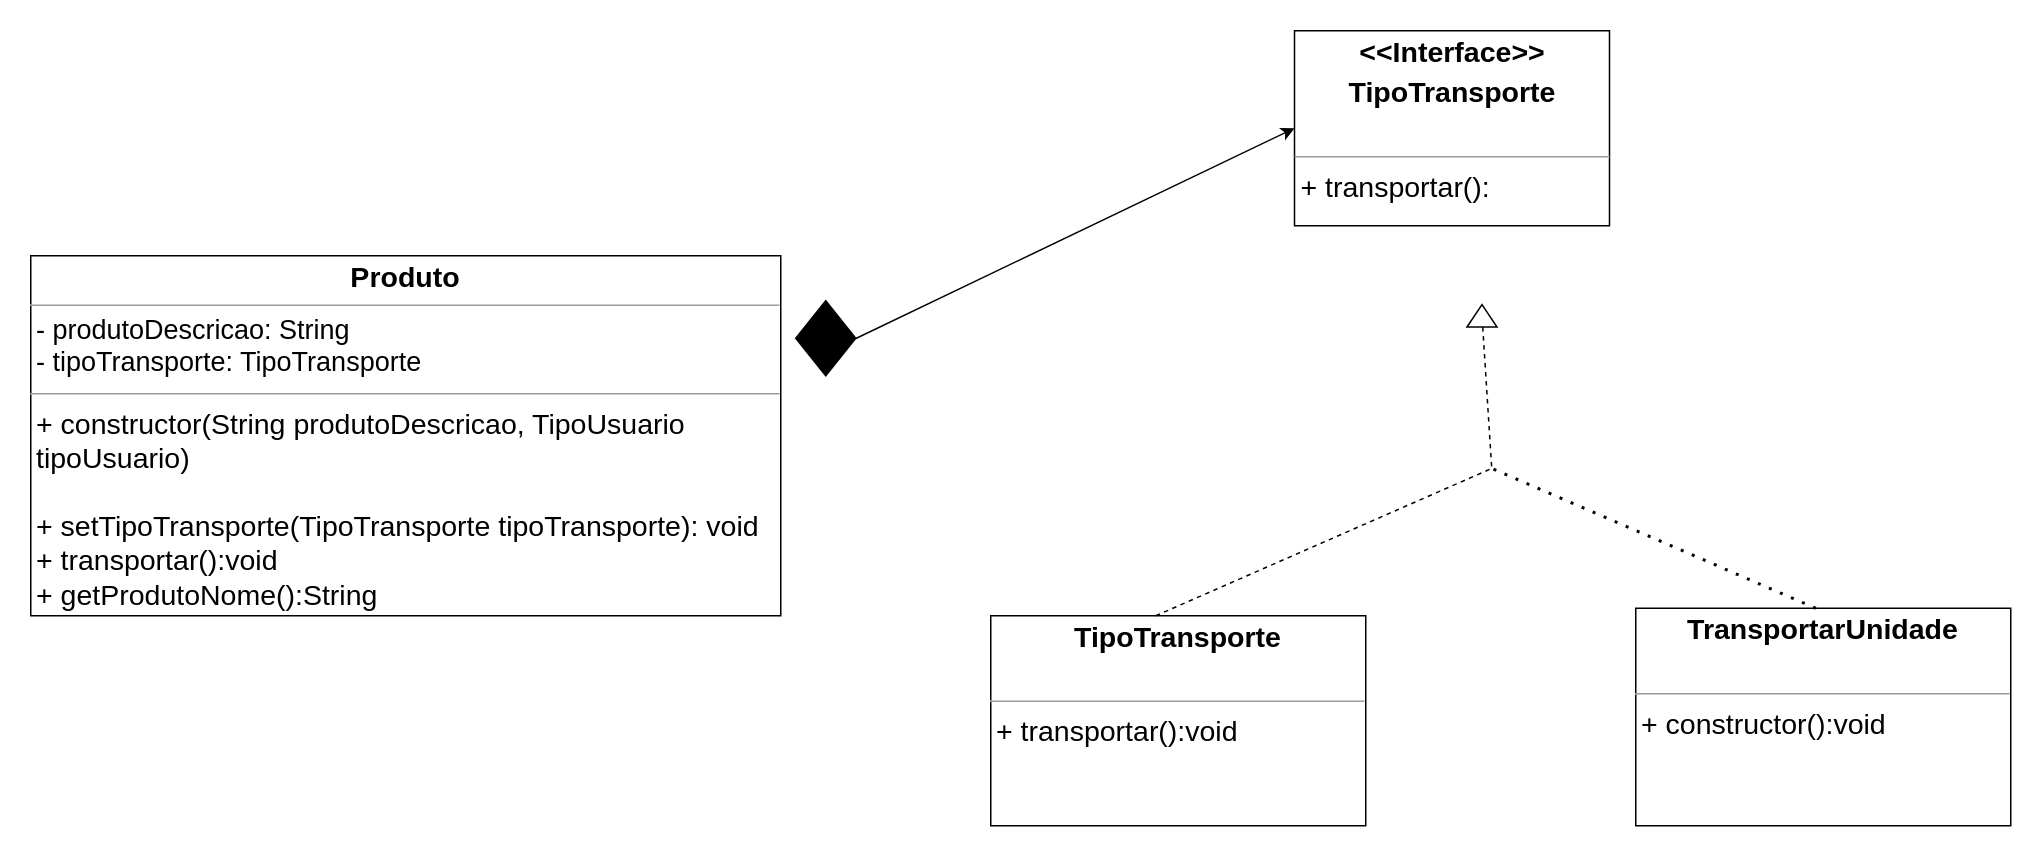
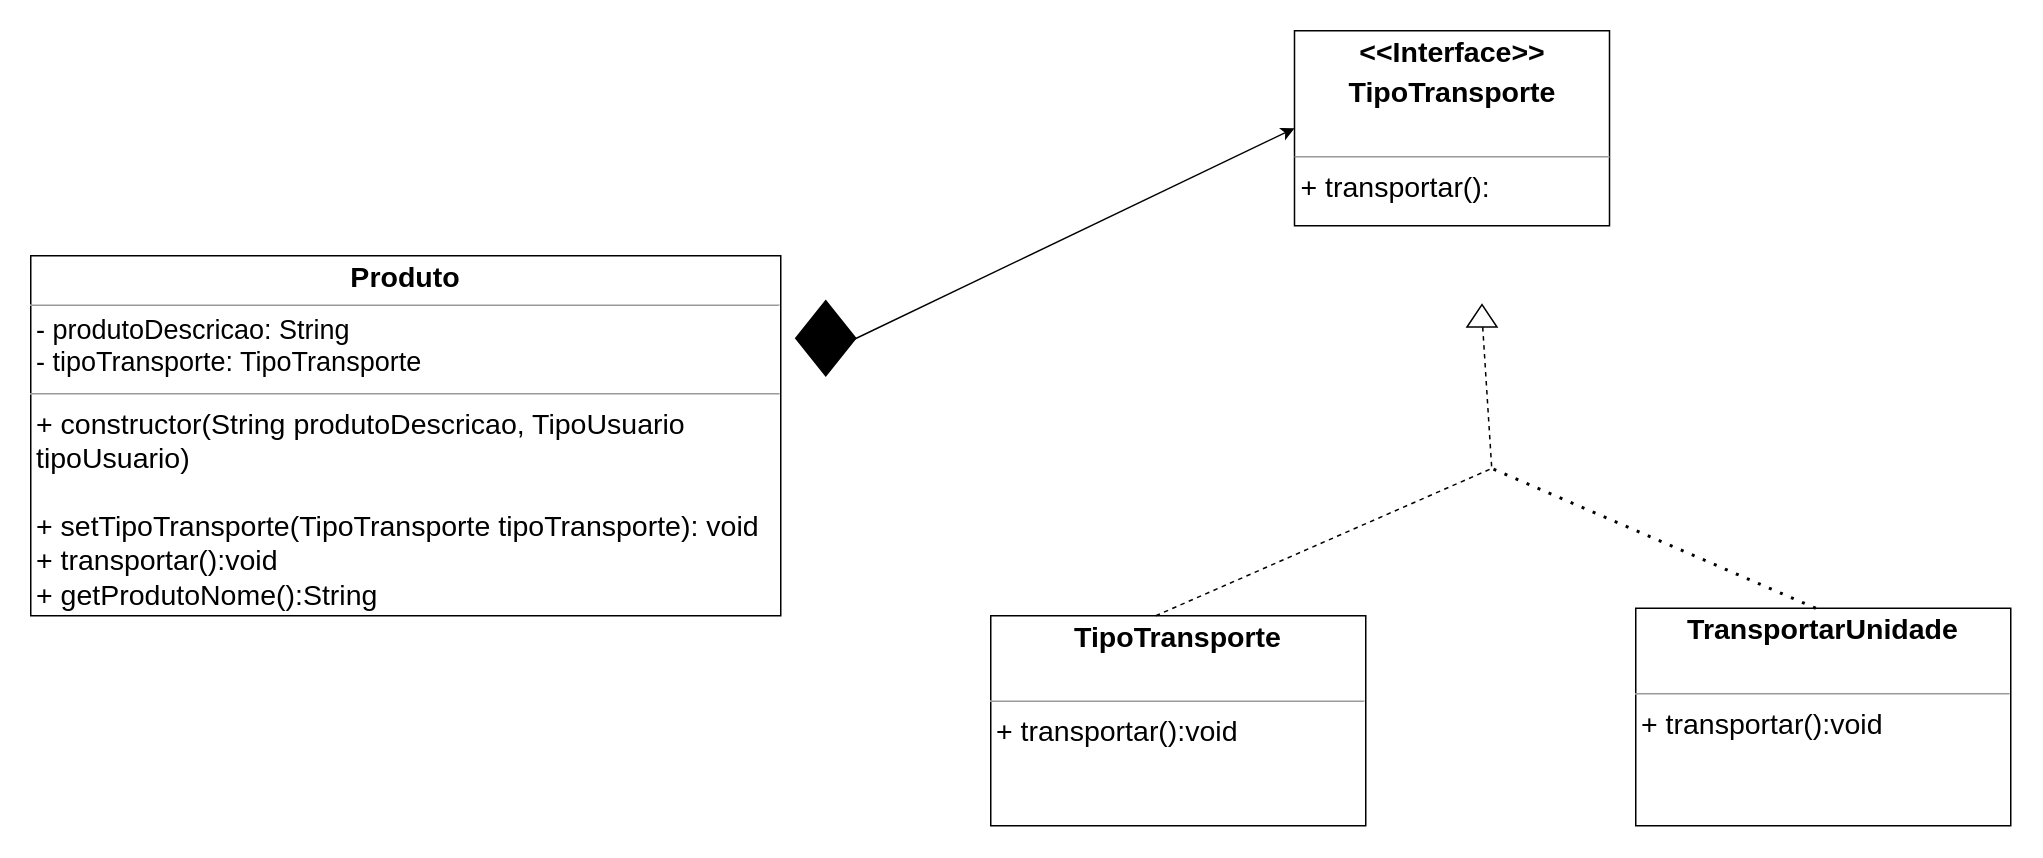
(1730, 630) -> (1730, 630)
